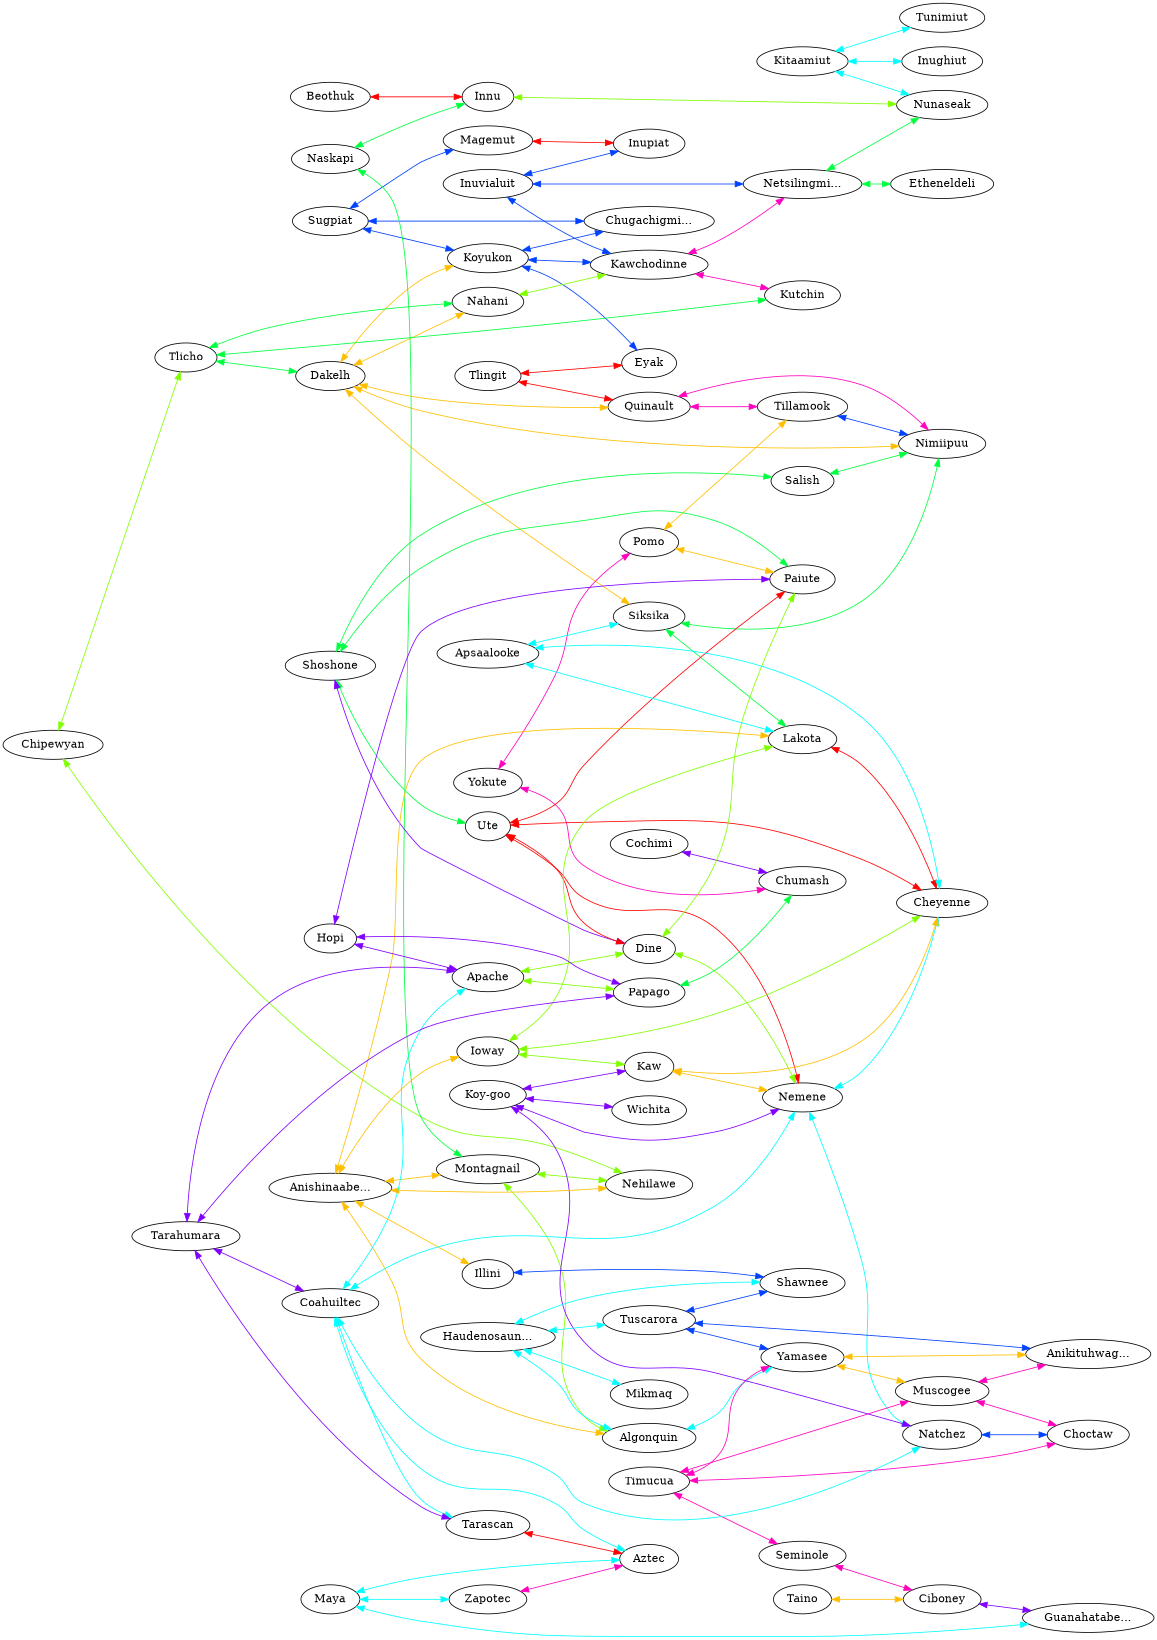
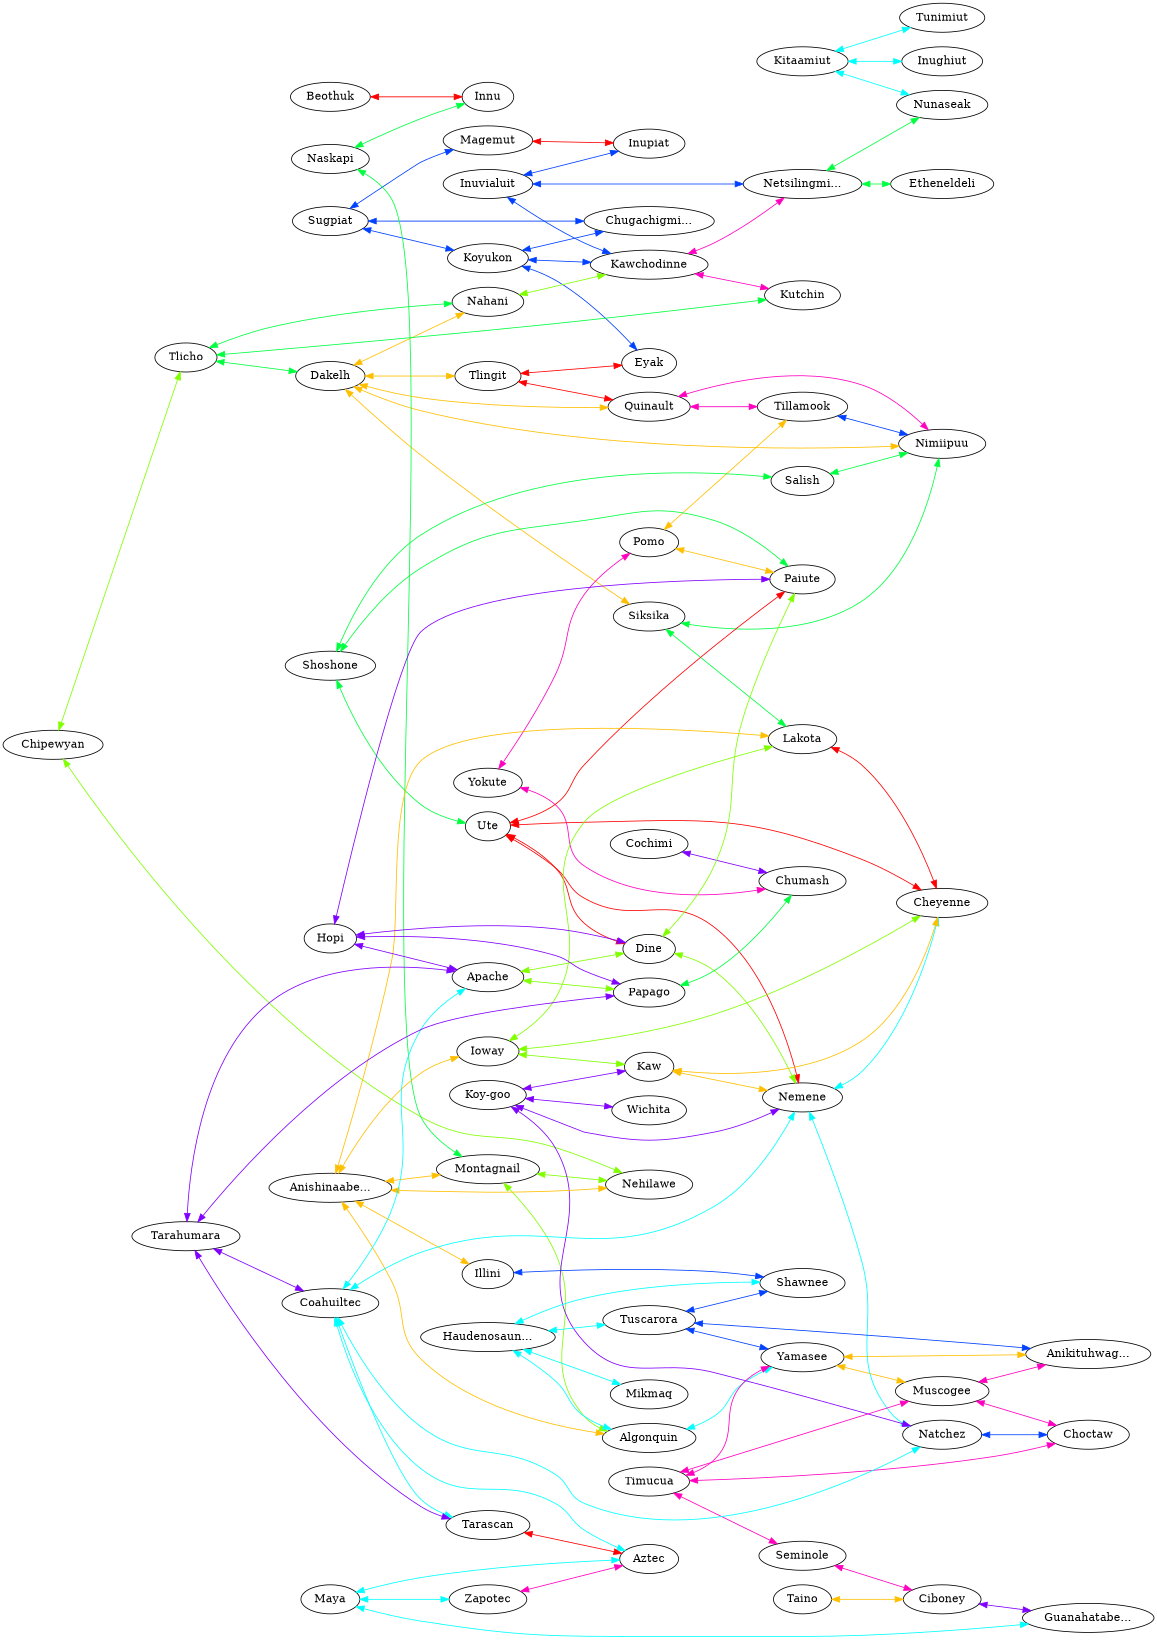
(705, 101) -> none
(392, 302) -> (404, 376)
(488, 654) -> none
(436, 857) -> (491, 926)
